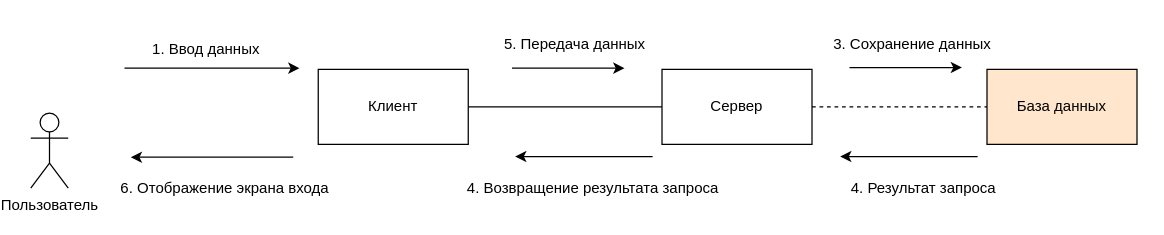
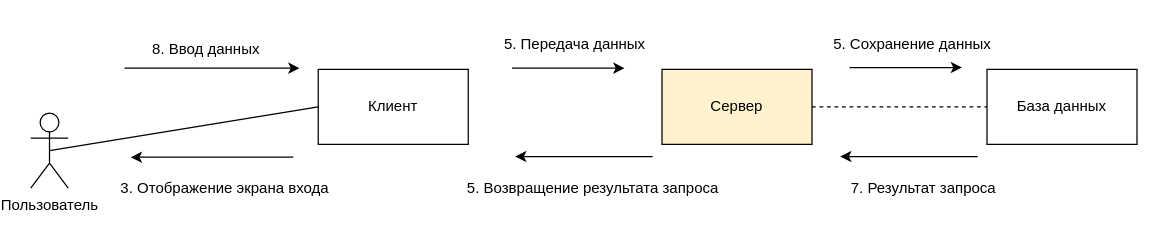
(913, 44) -> (913, 44)
(206, 49) -> (206, 49)
(564, 107) -> none
(737, 107) -> (737, 107)
(1062, 107) -> (1062, 107)
none -> (185, 129)
(225, 188) -> (225, 188)
(593, 188) -> (593, 188)
(924, 188) -> (924, 188)
